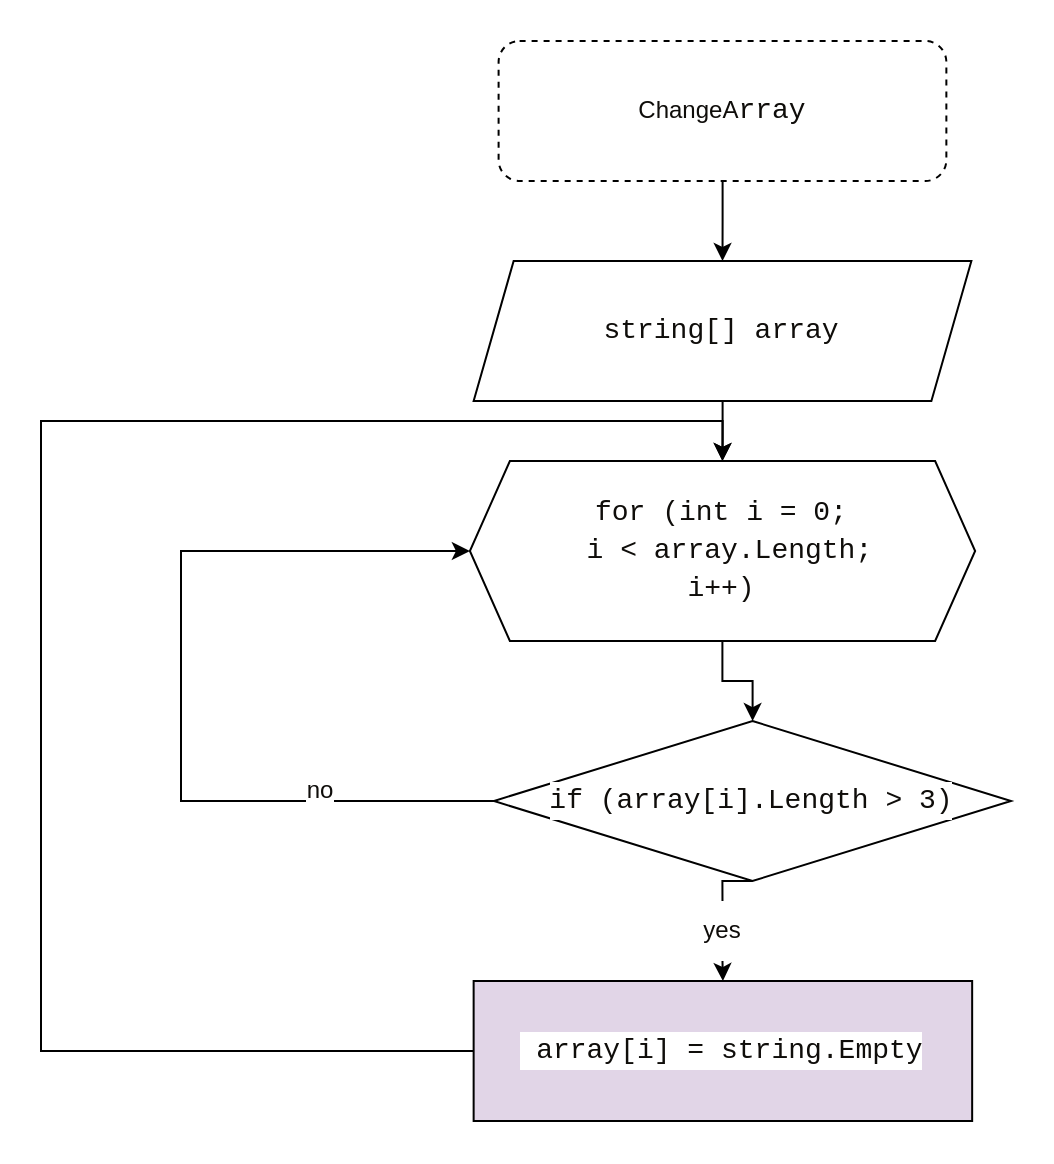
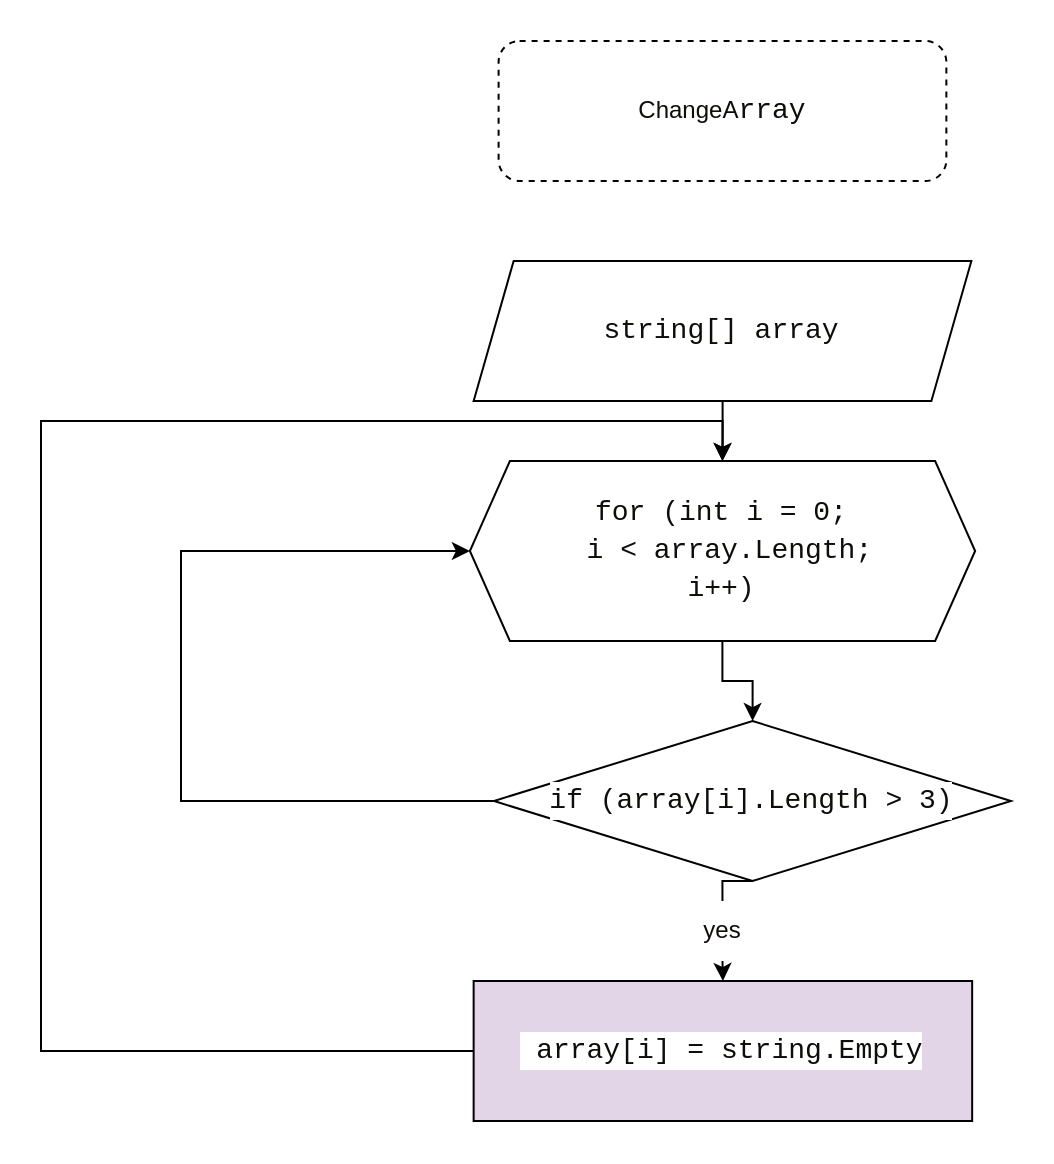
(723, 214) -> none
(321, 791) -> none
